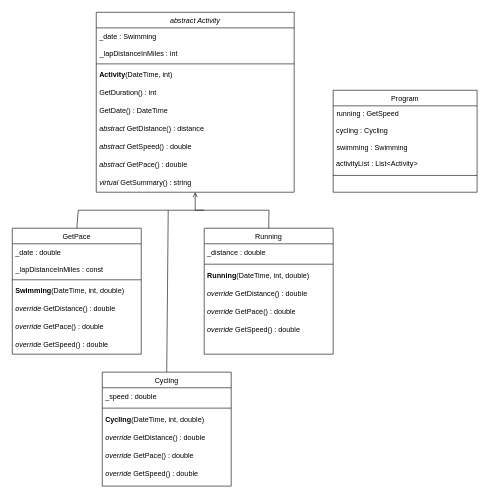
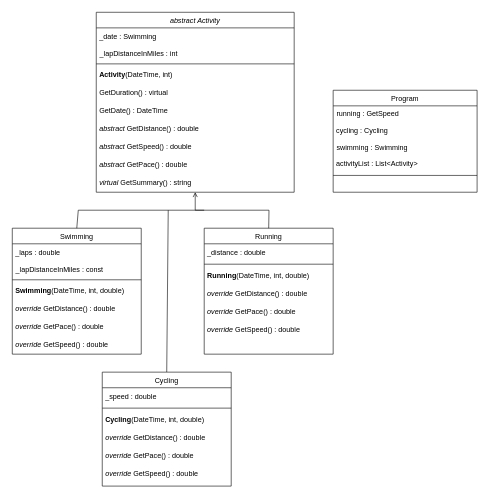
(131, 93) -> (138, 93)
(159, 129) -> (155, 129)
(77, 236) -> (77, 236)
(38, 253) -> (37, 253)
